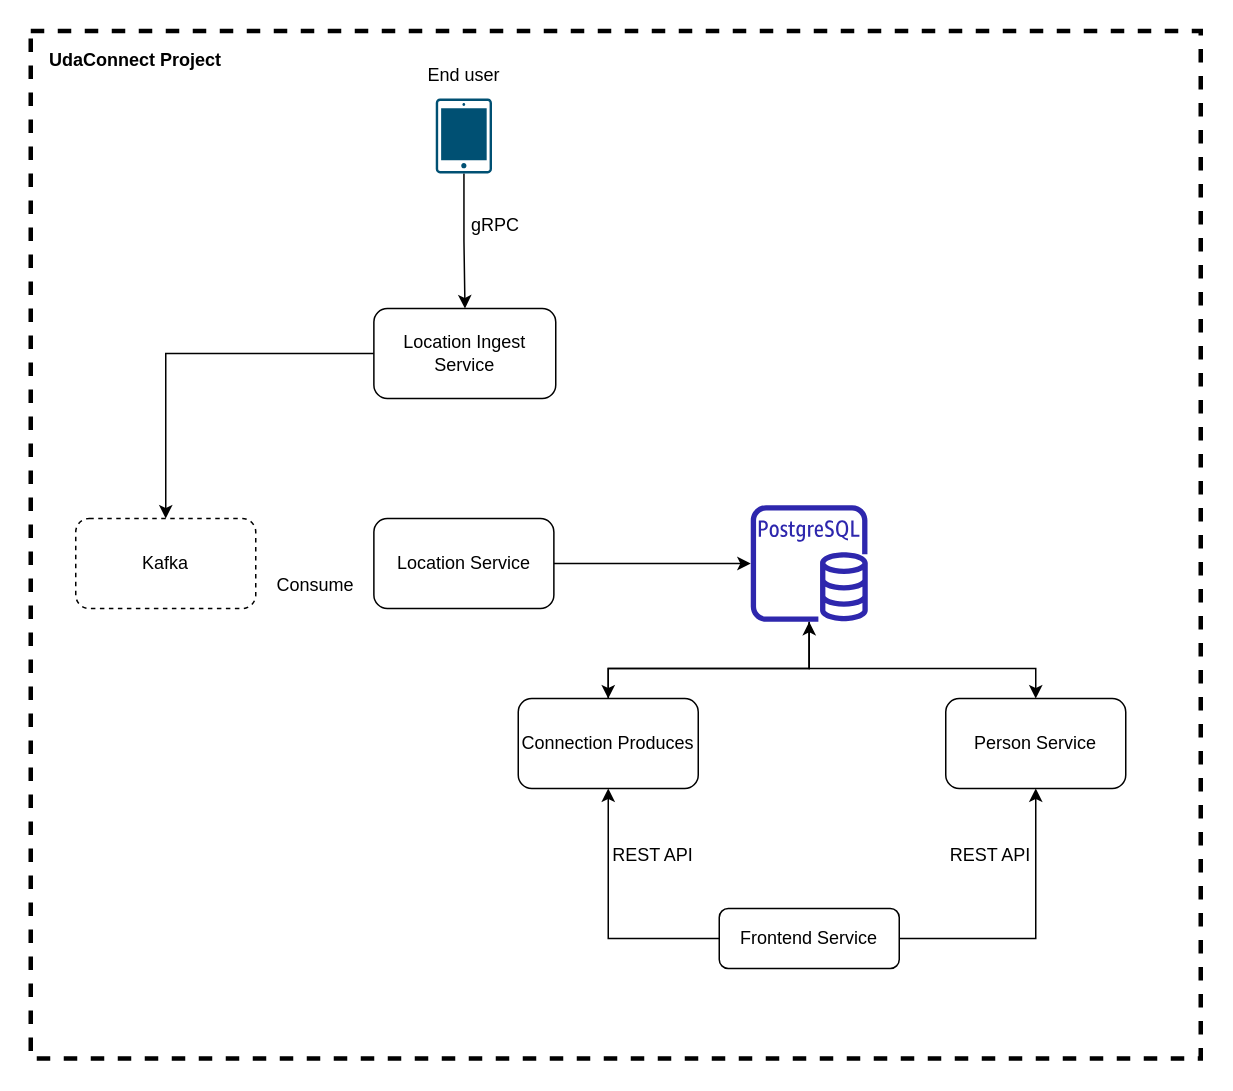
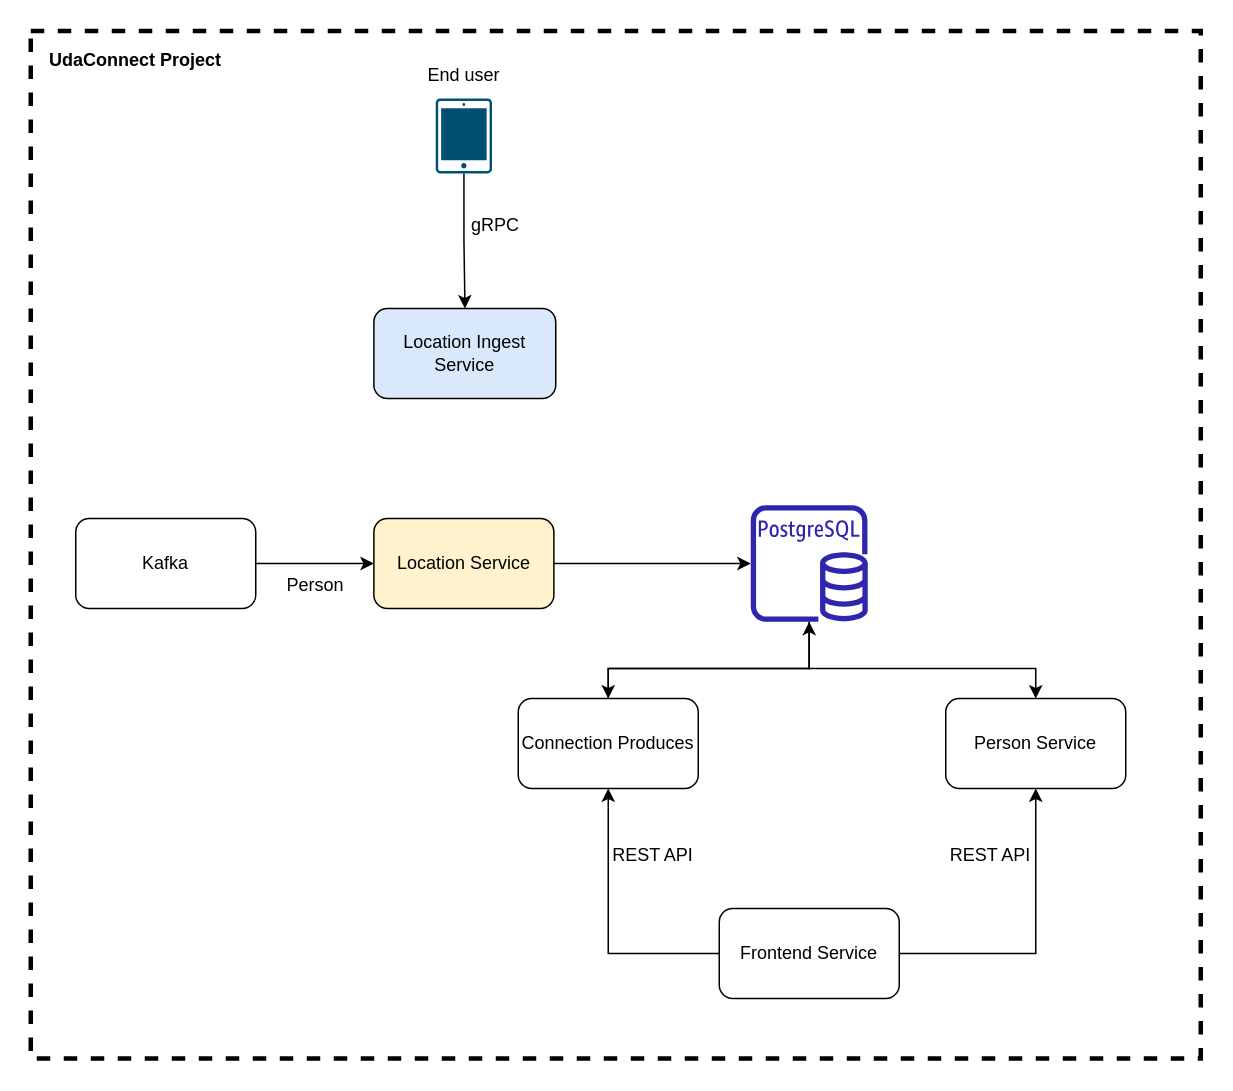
(193, 353) -> none
(465, 353) -> (465, 353)
(166, 563) -> (166, 563)
none -> (310, 563)
(464, 563) -> (464, 563)
(316, 586) -> (316, 586)
(809, 938) -> (809, 953)
